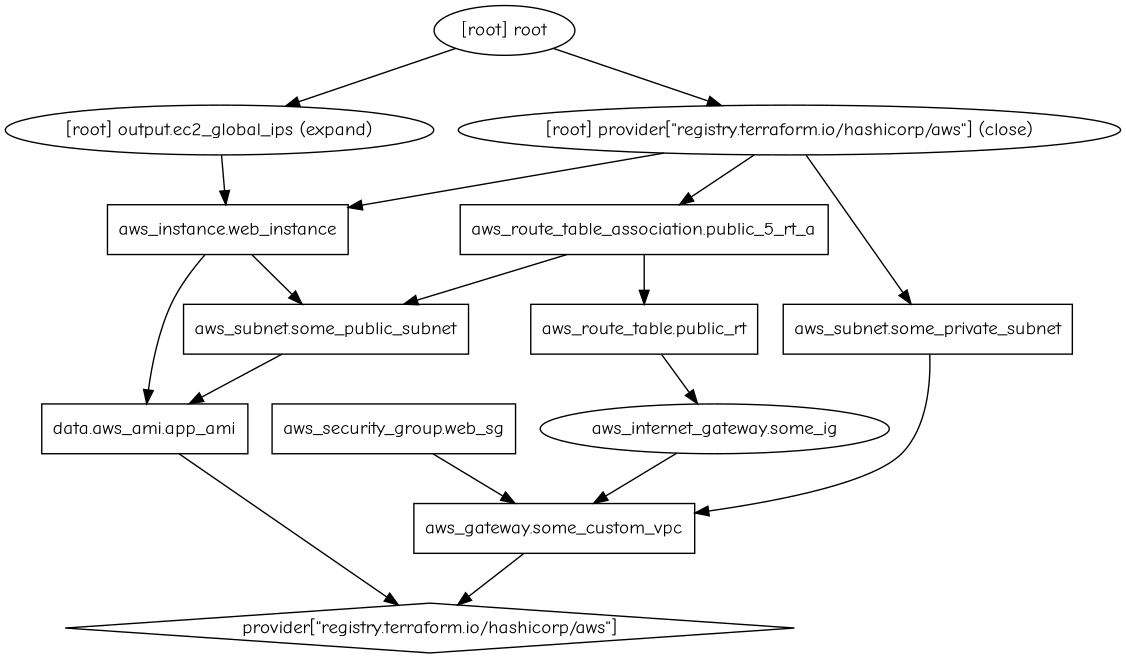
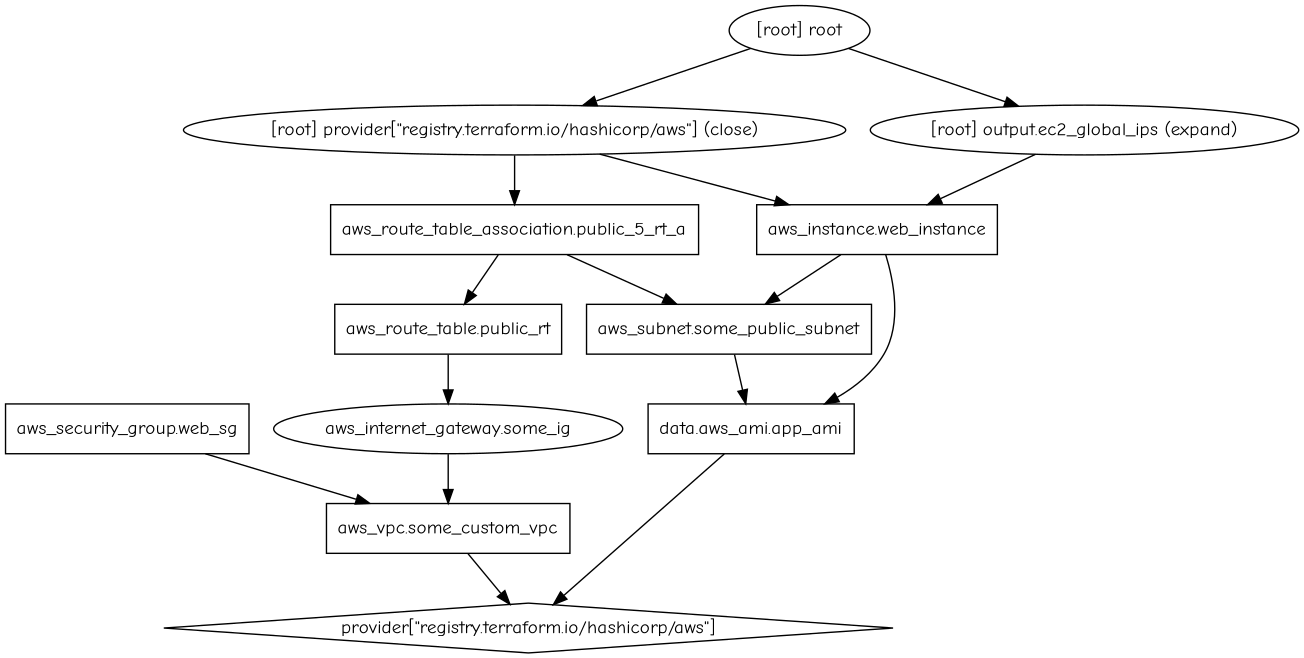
(928, 329) -> none
(554, 528) -> (448, 528)
